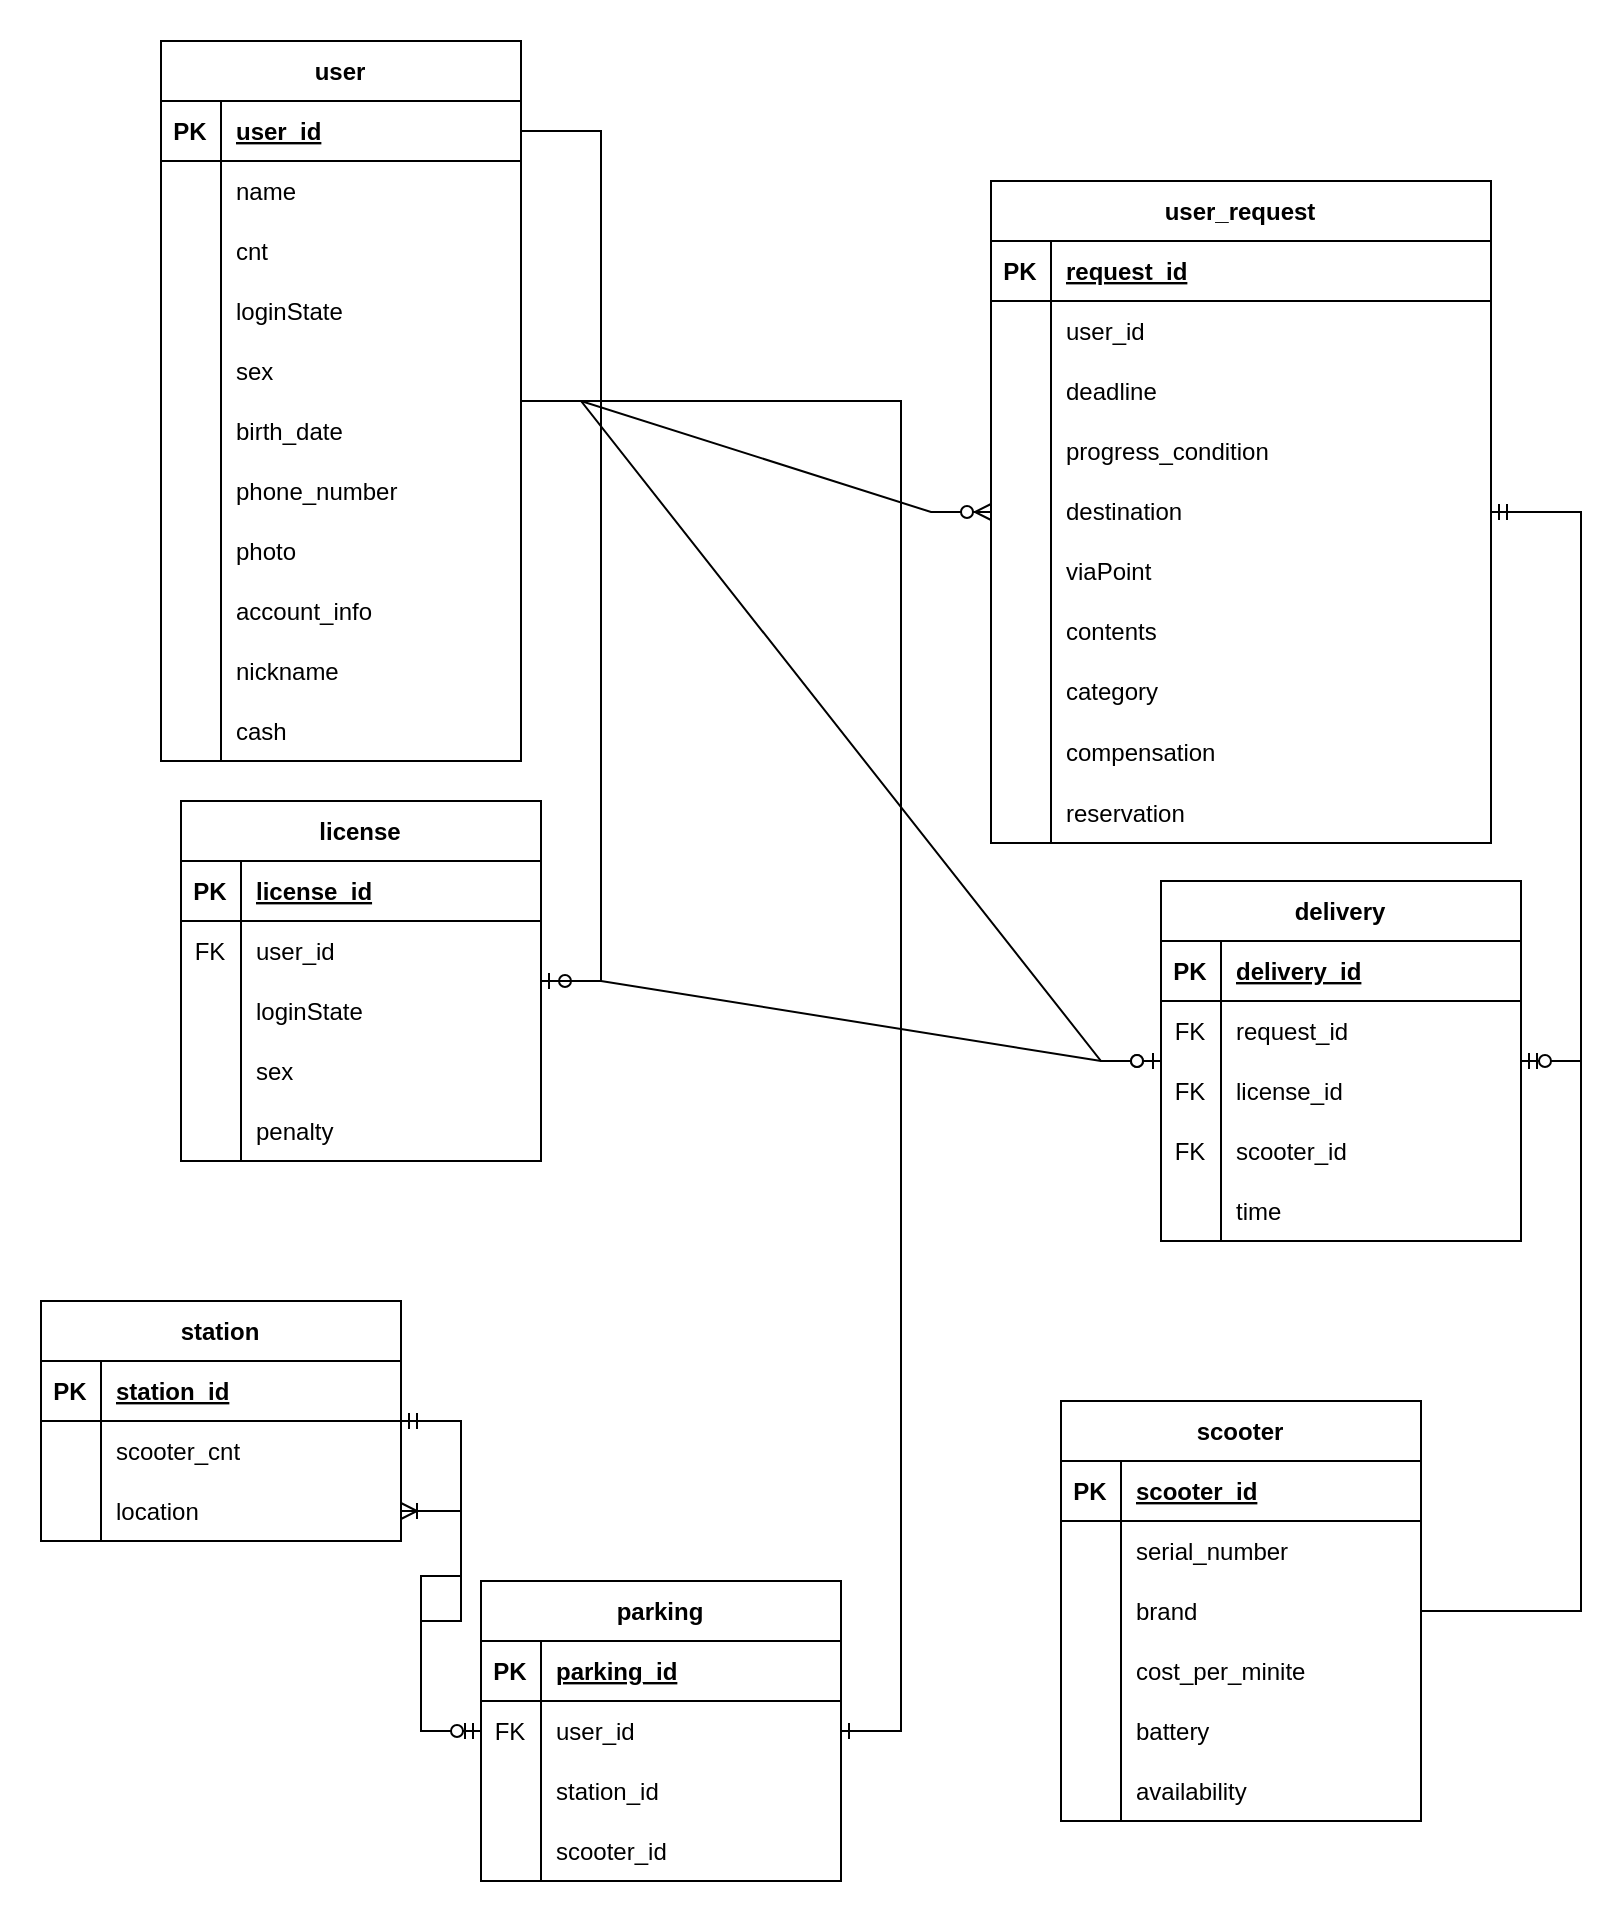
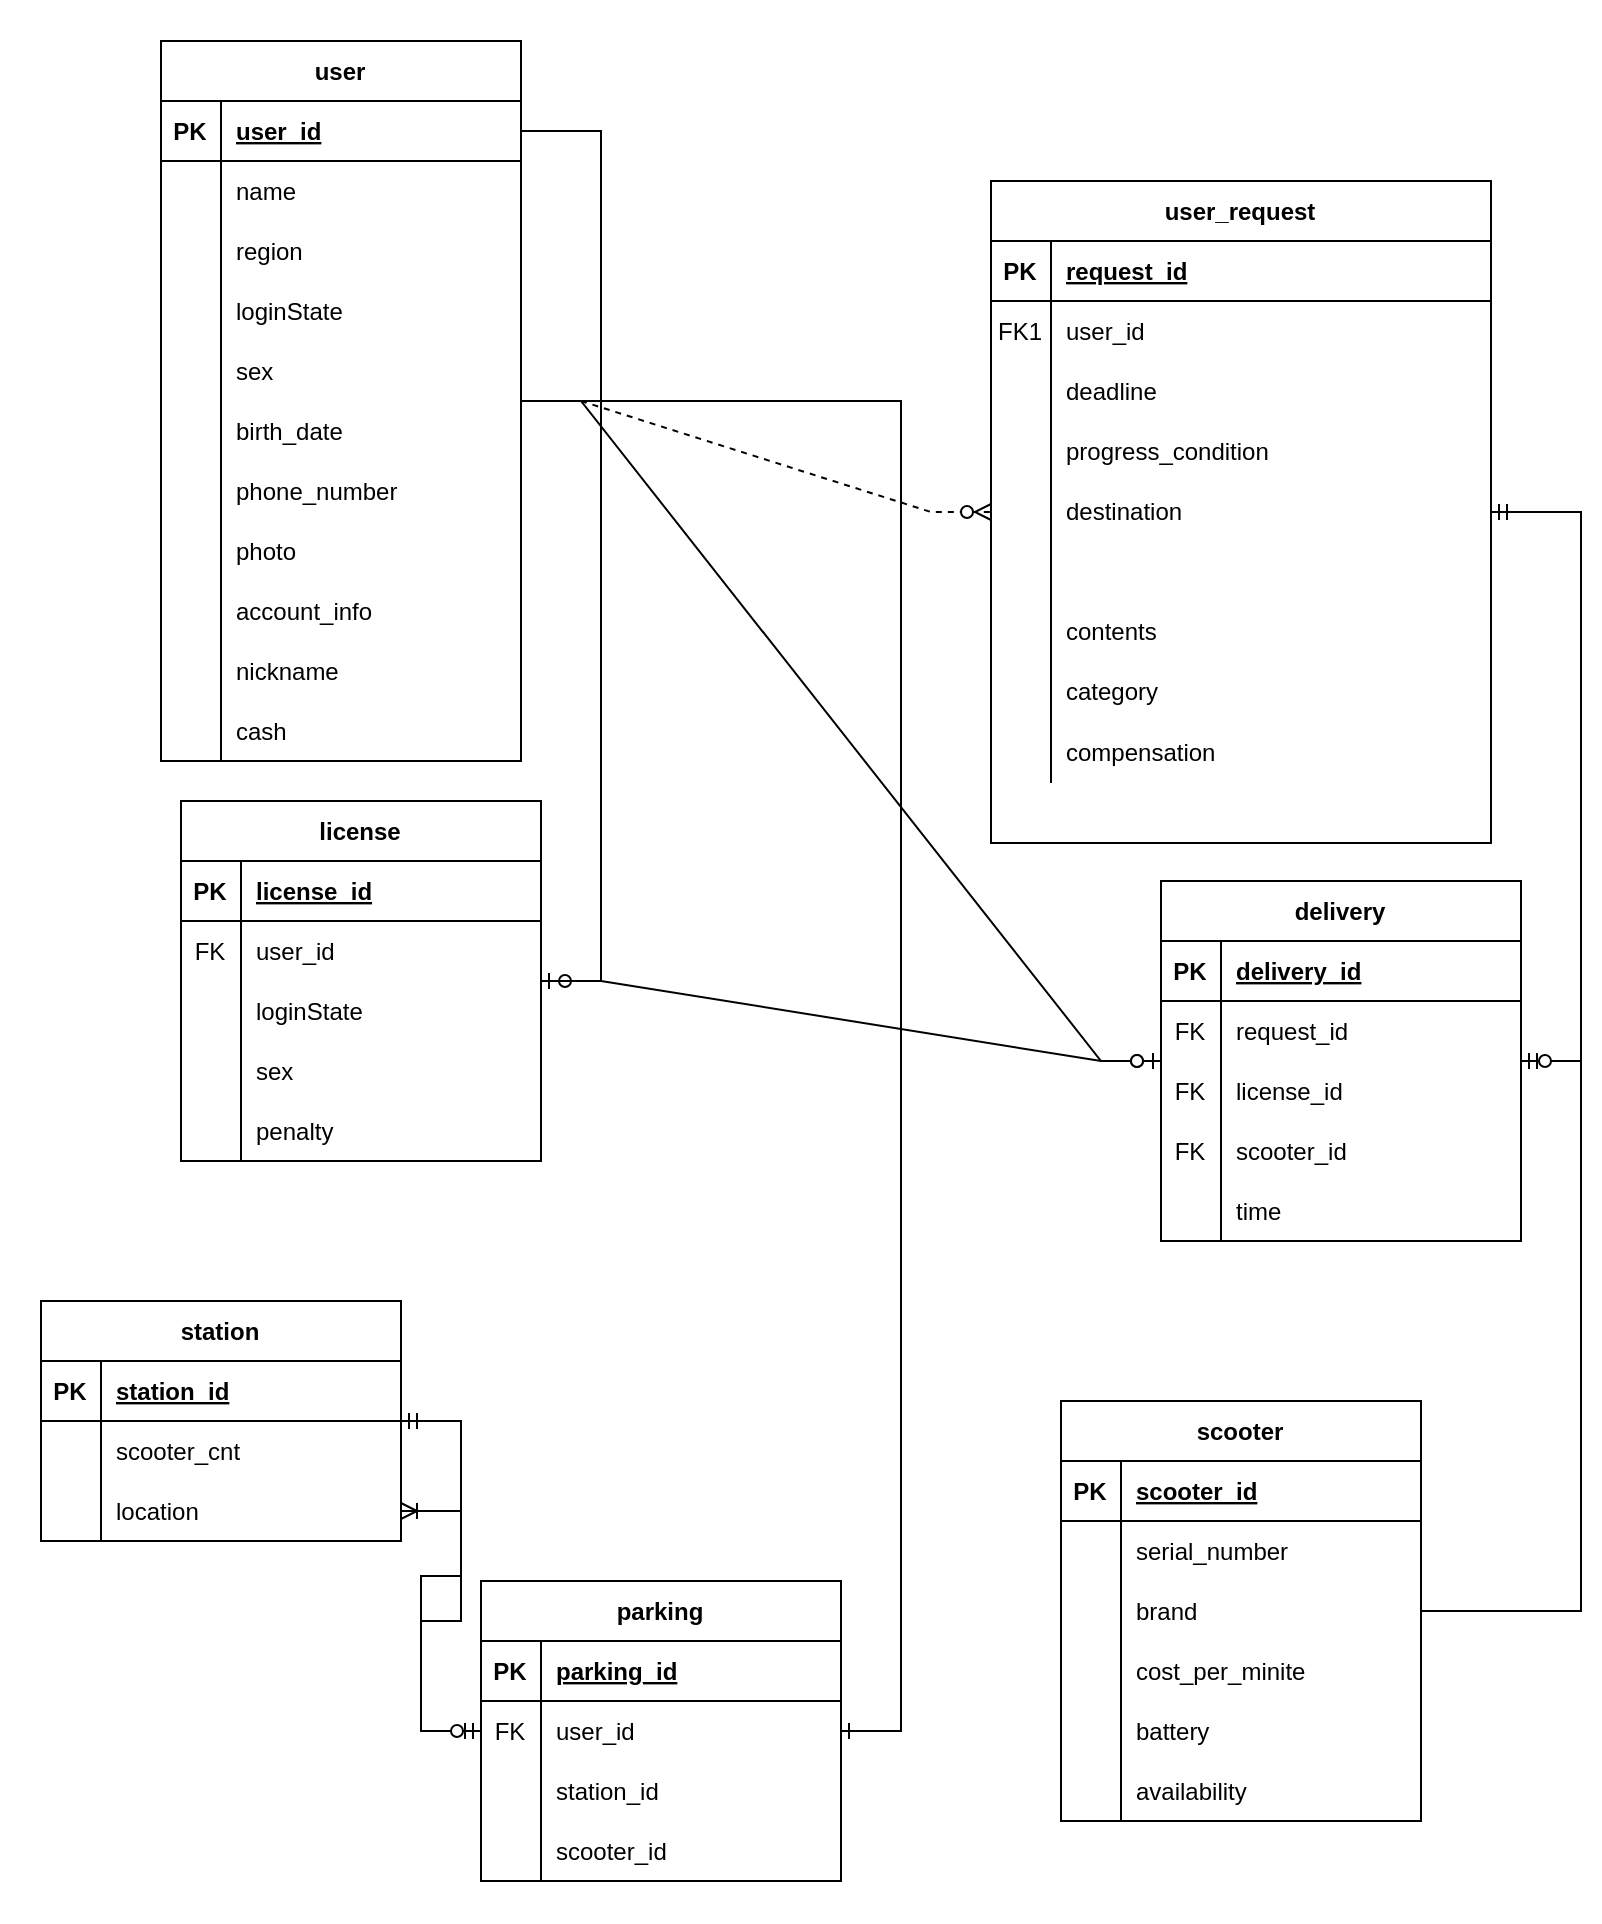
(256, 252) -> (273, 252)
none -> (1021, 331)
(745, 453) -> (745, 453)
(1271, 571) -> none
(1271, 813) -> none
